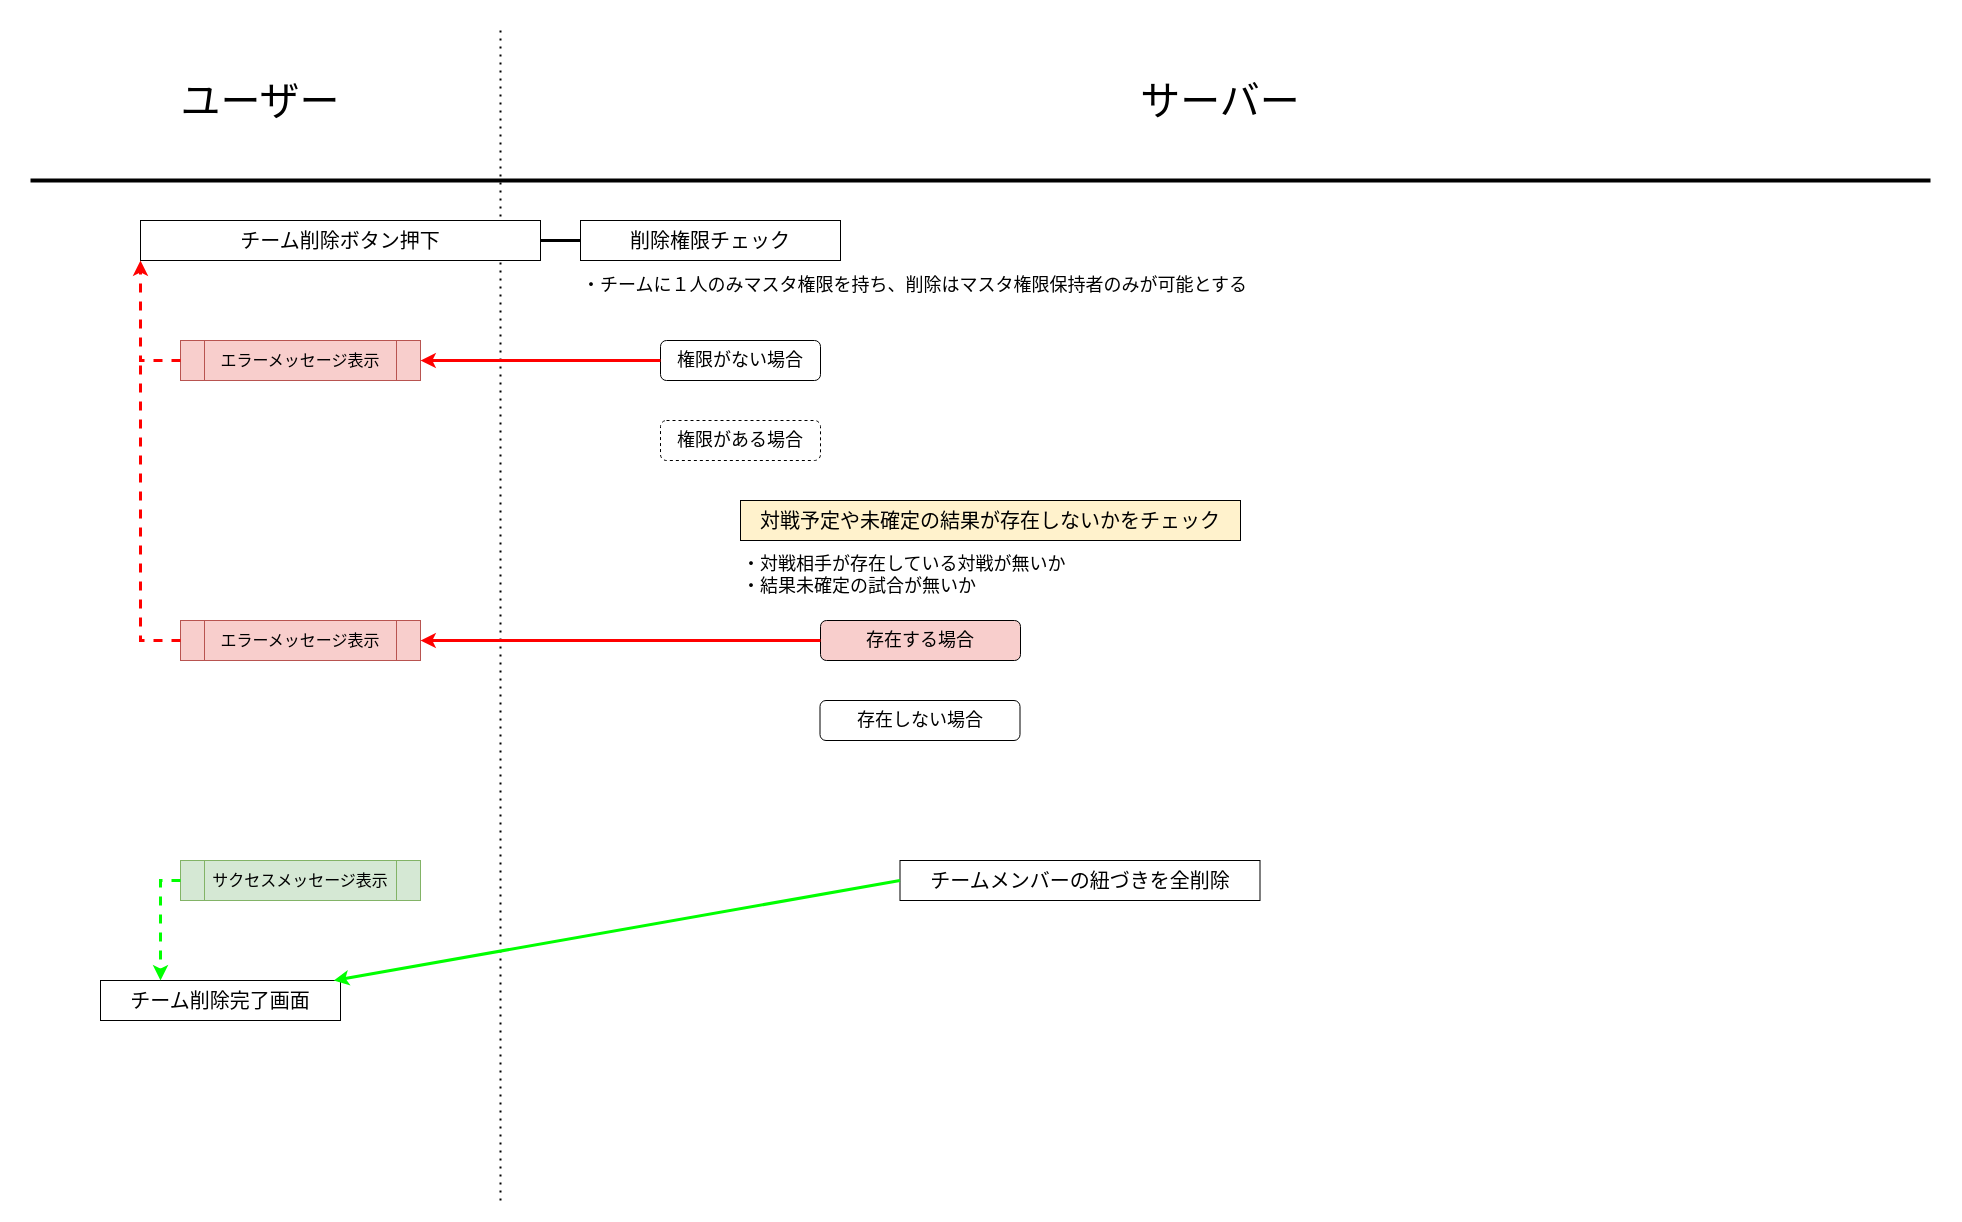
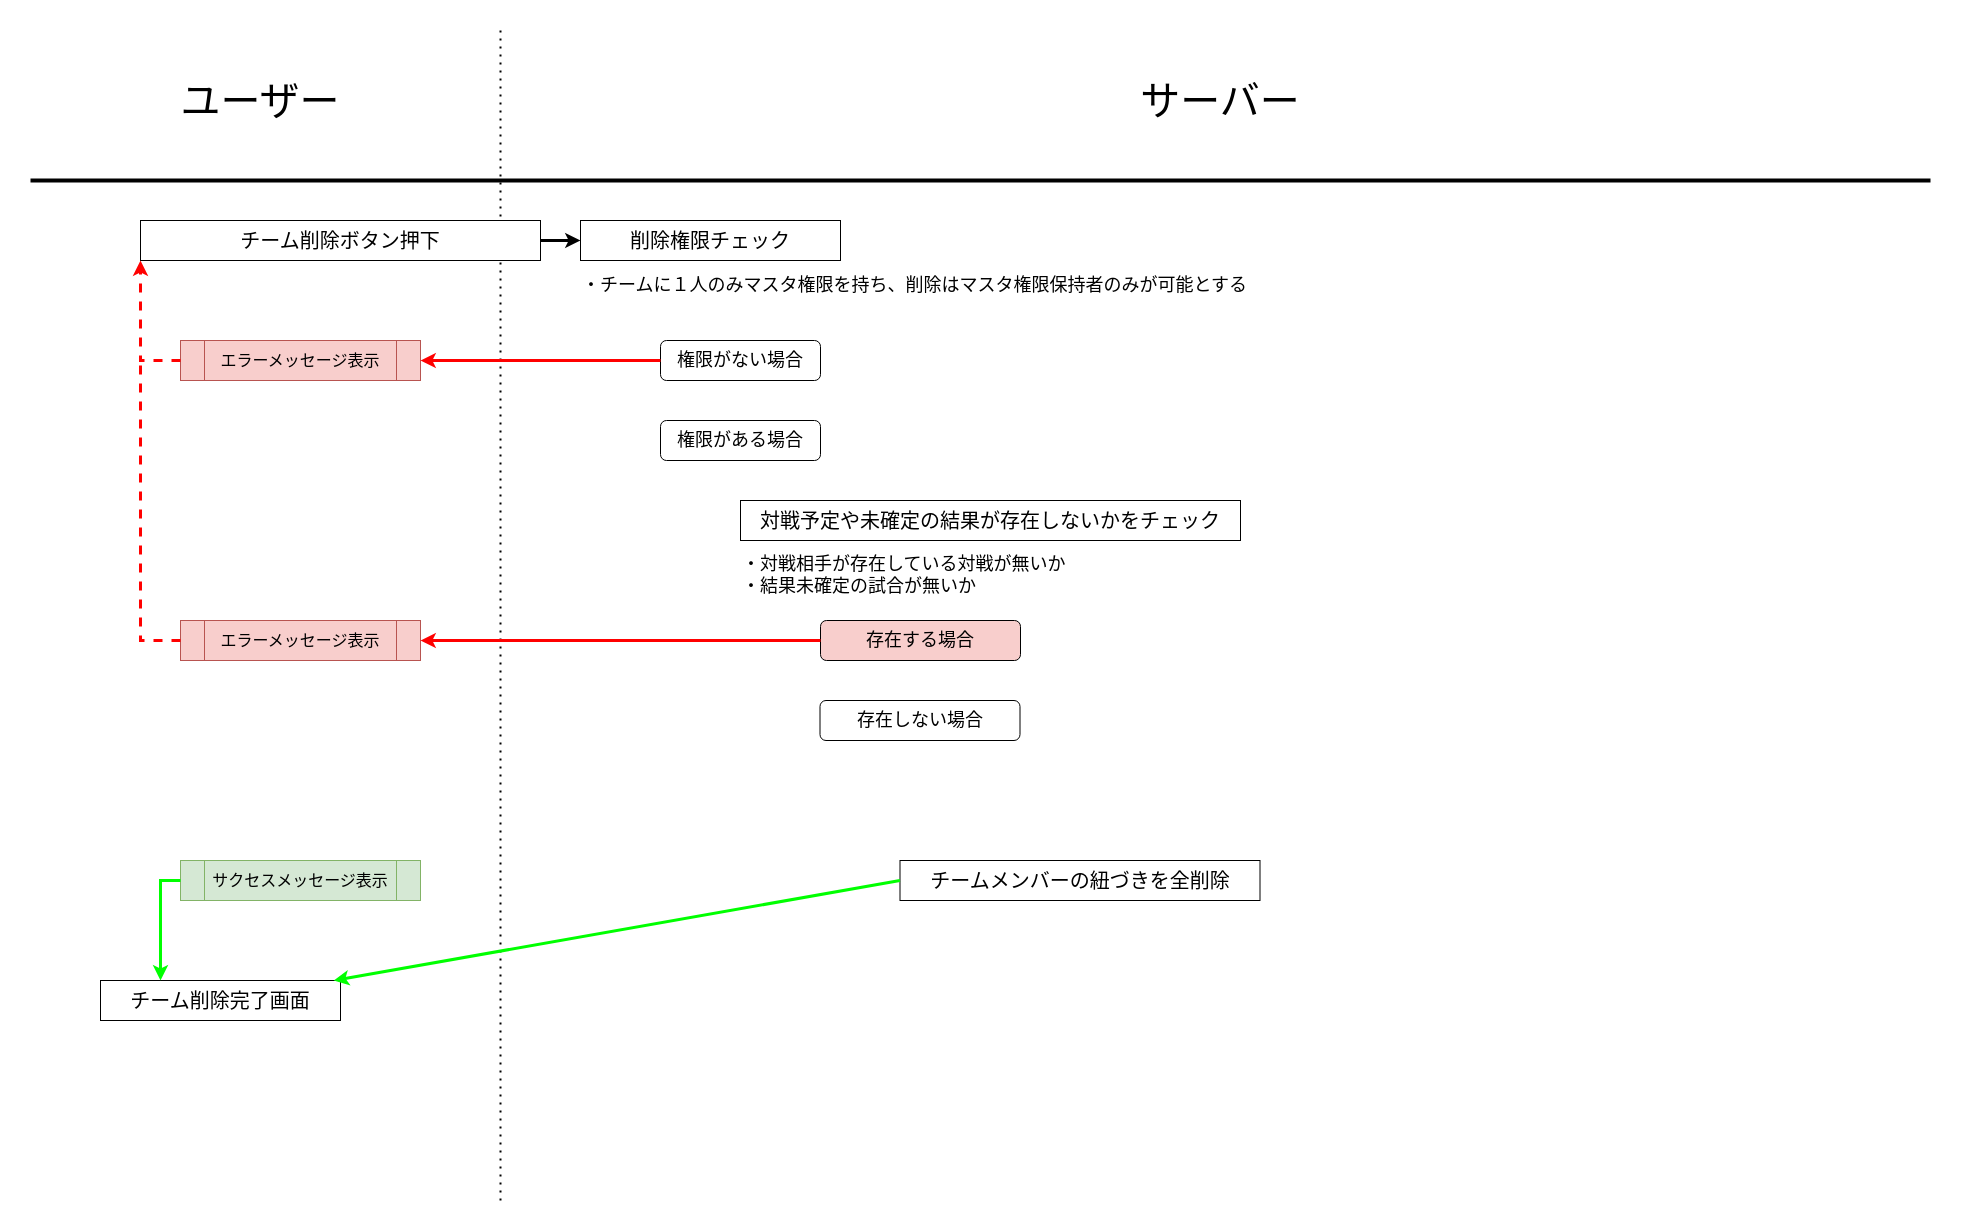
(573, 241) -> (568, 241)
(741, 441) -> (741, 441)
(991, 521) -> (991, 521)
(161, 922) -> (161, 922)
